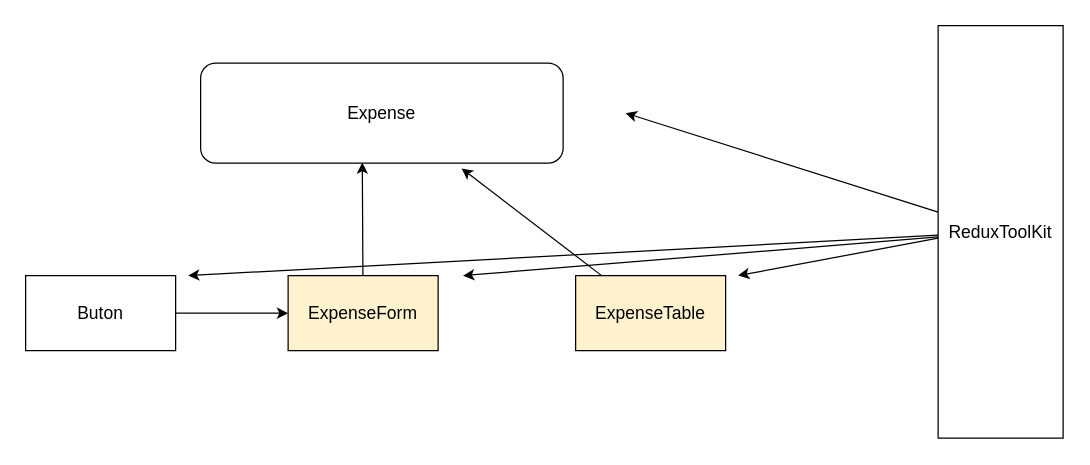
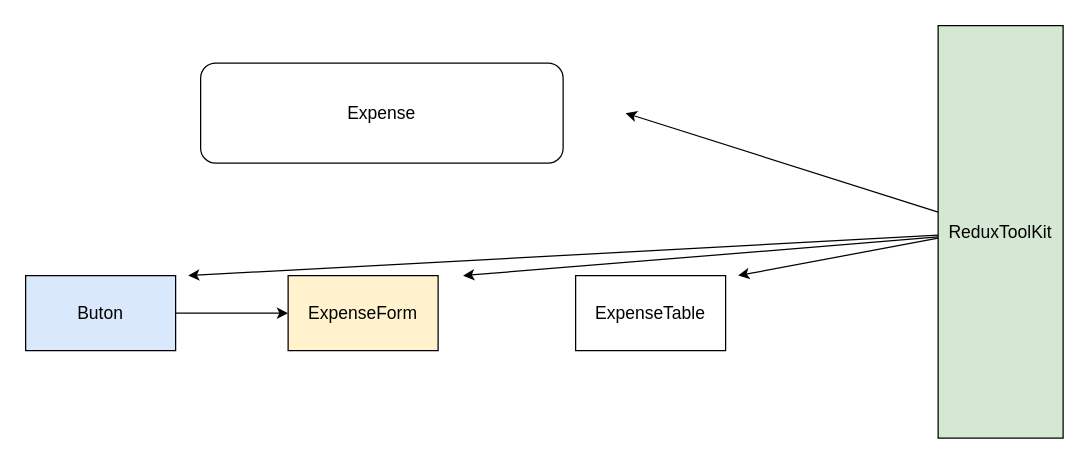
(363, 224) -> none
(535, 224) -> none
(1001, 232) -> (1001, 232)
(101, 313) -> (101, 313)
(651, 313) -> (651, 313)
